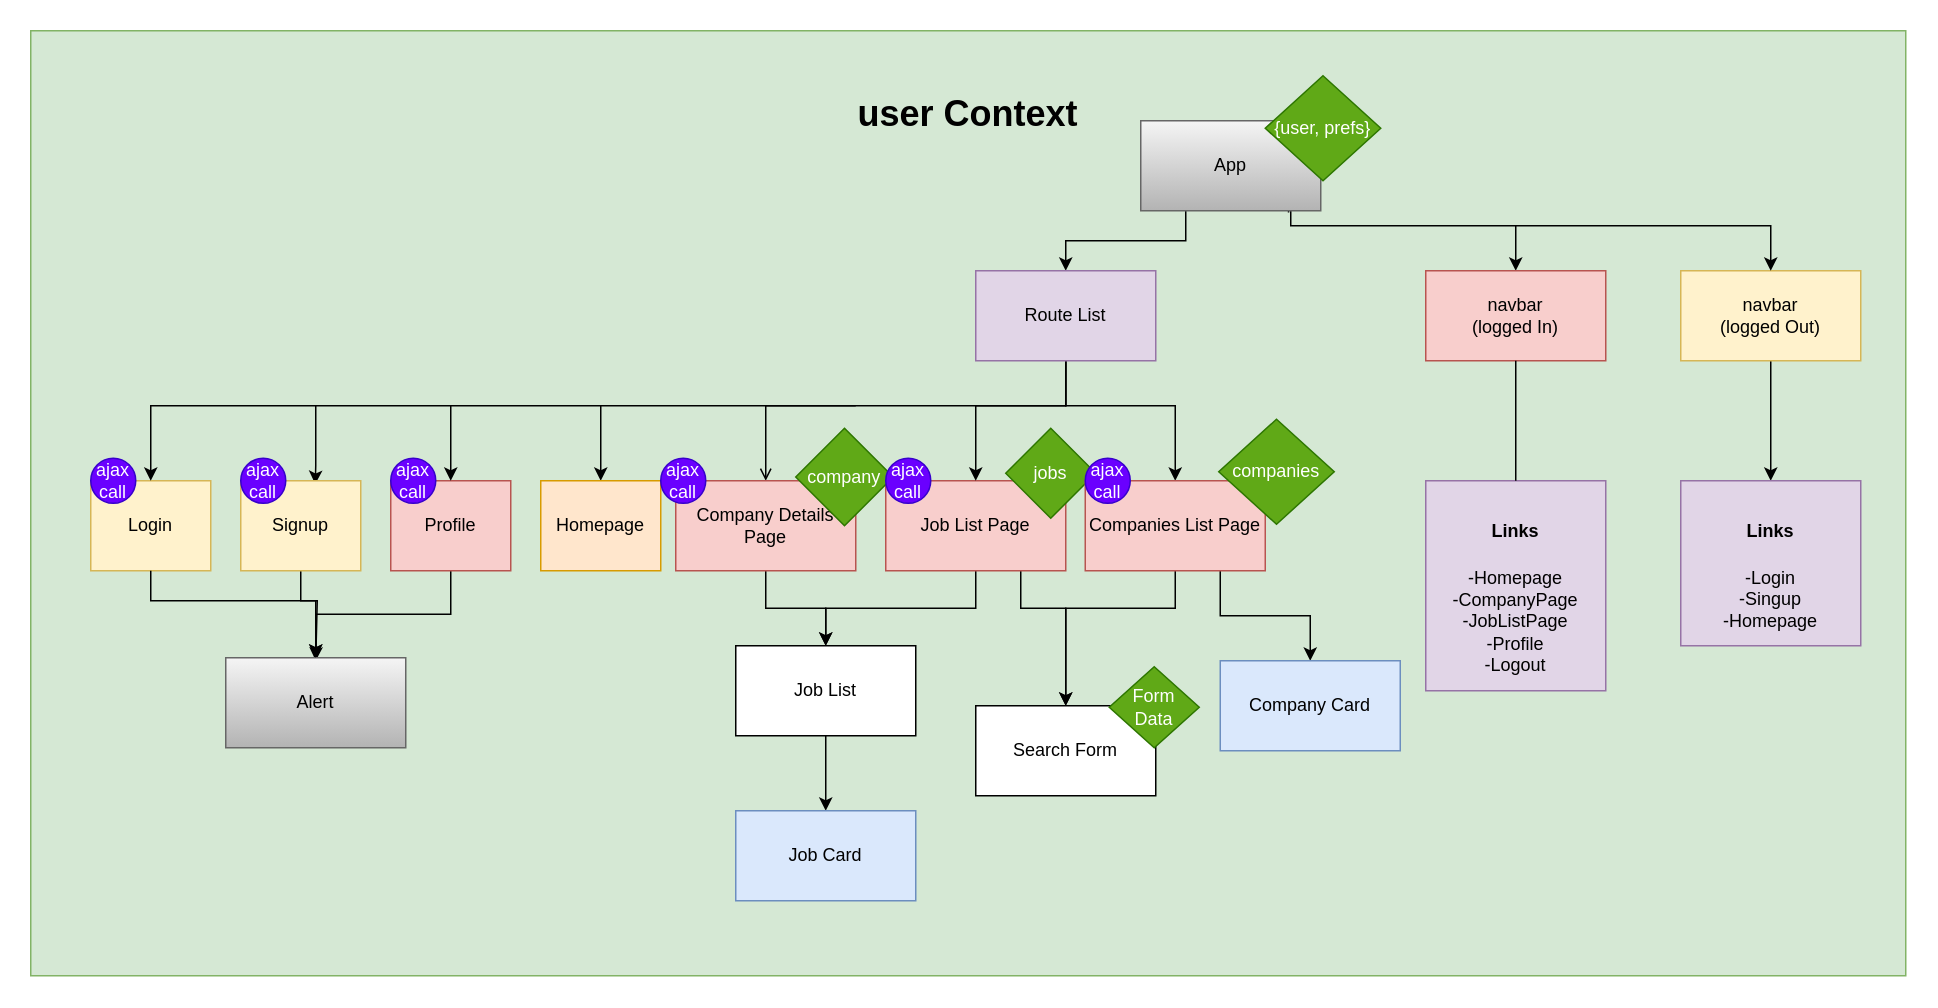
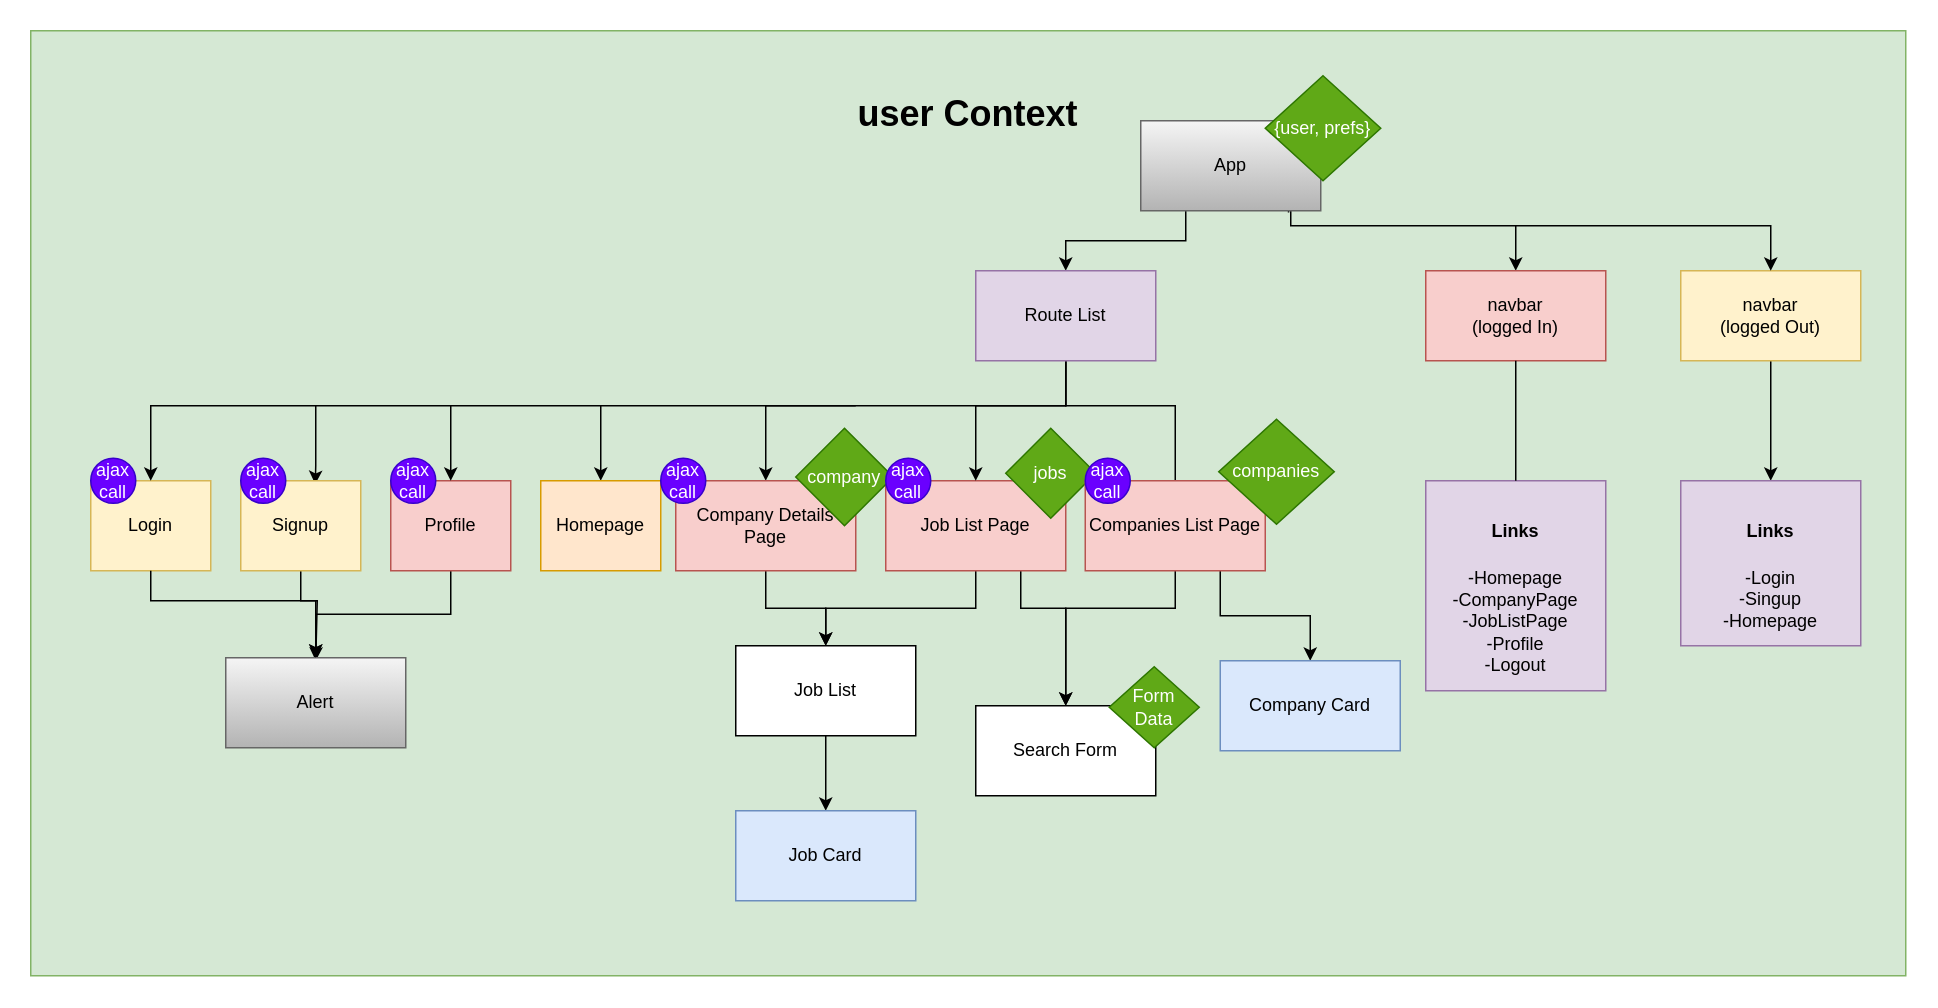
(1175, 469) -> (1175, 473)
(766, 471) -> (766, 469)
